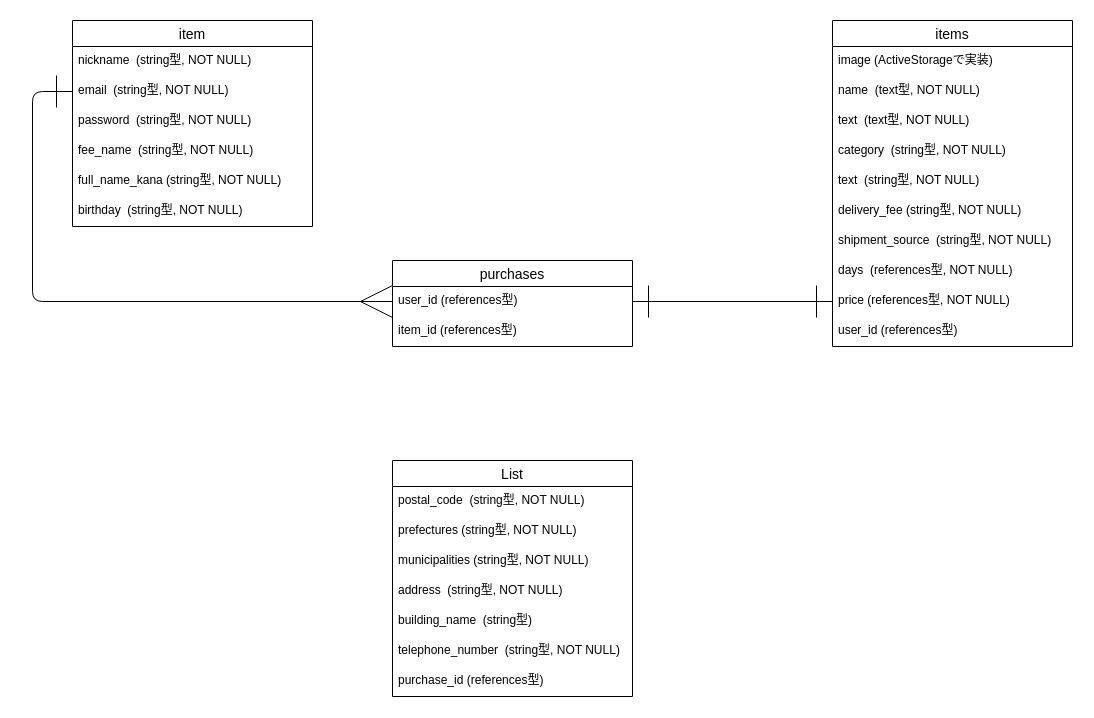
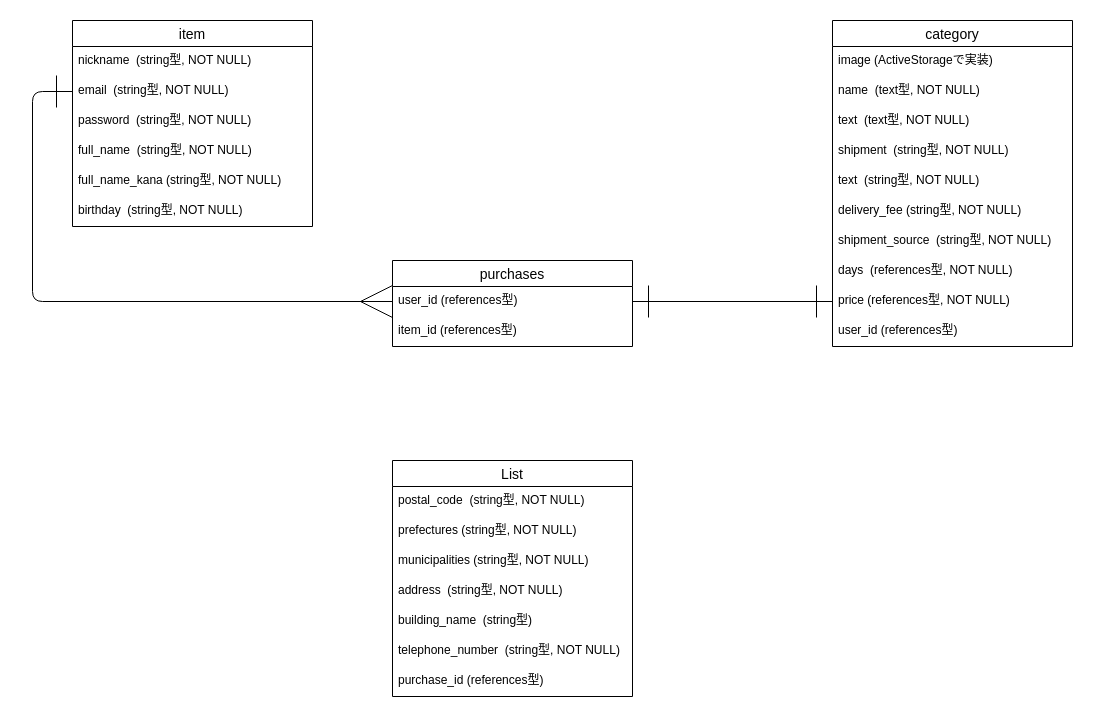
(952, 34) -> (952, 34)
(170, 150) -> (171, 150)
(930, 150) -> (929, 150)
